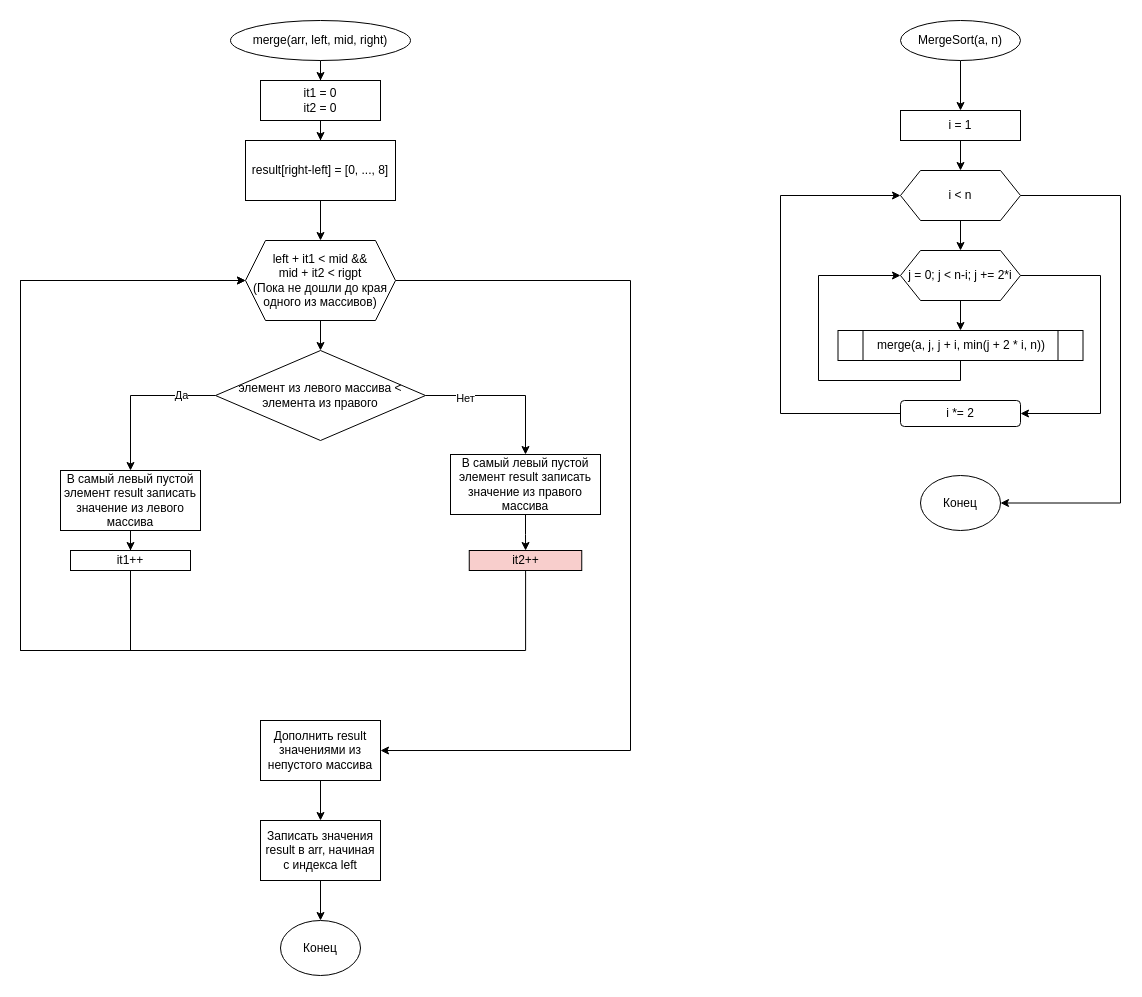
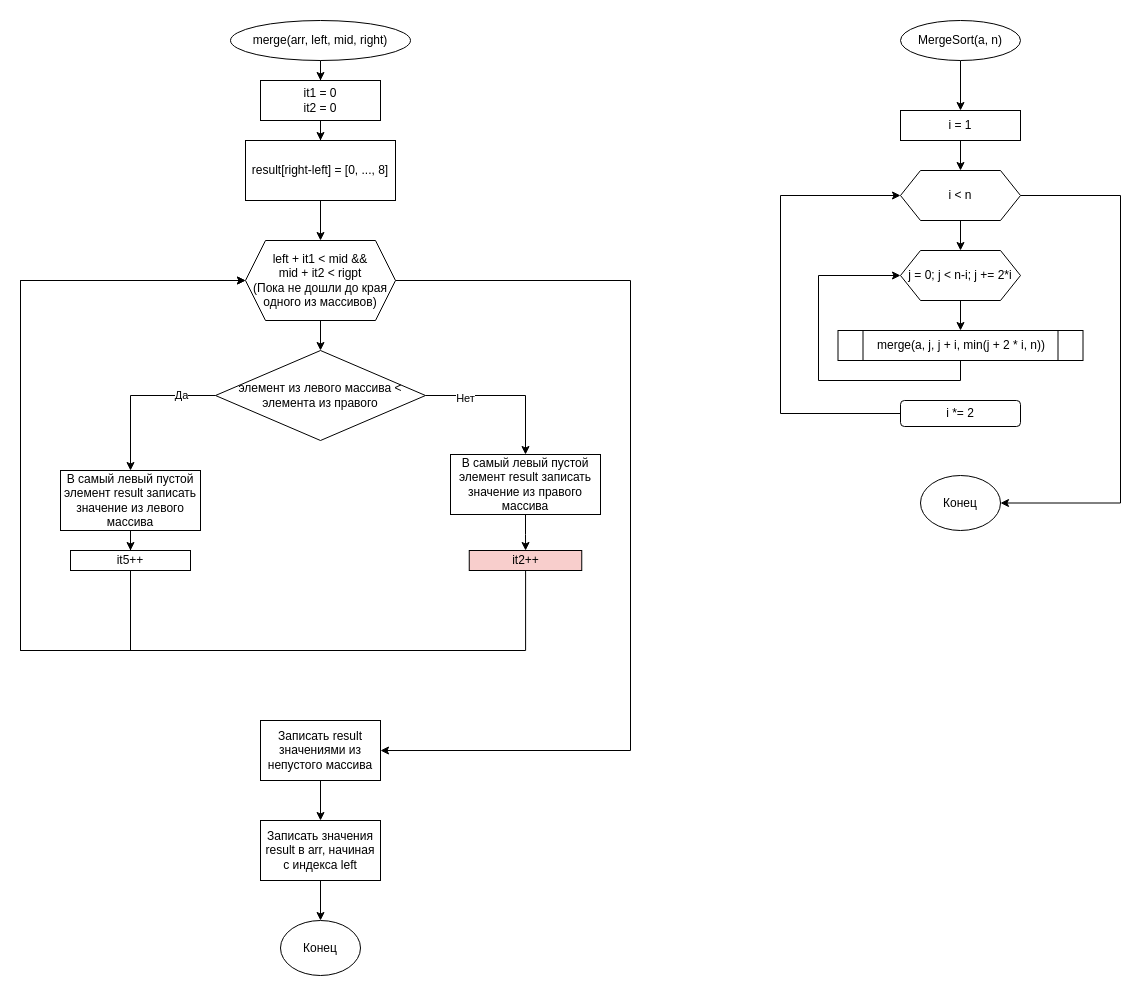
(1101, 341) -> none
(131, 561) -> (131, 561)
(321, 751) -> (321, 751)
